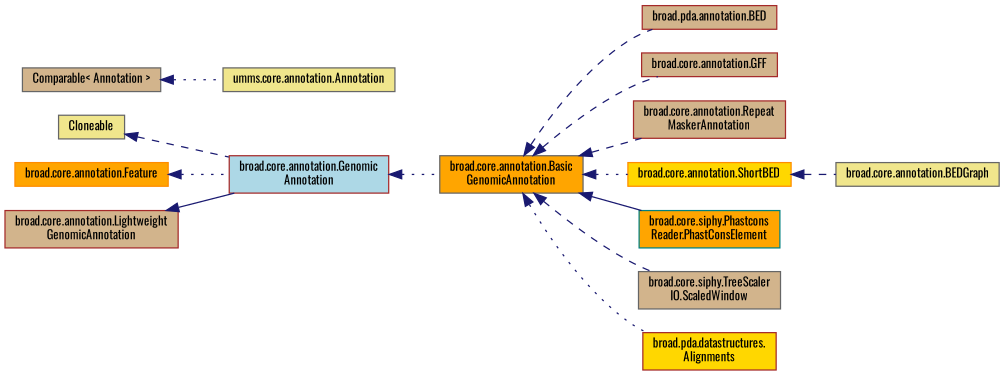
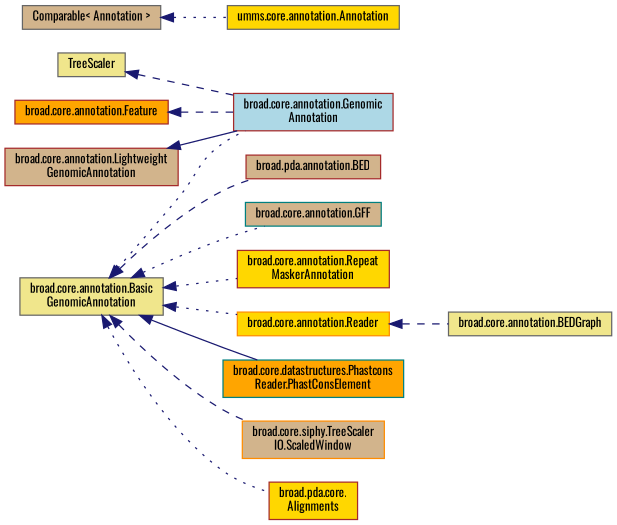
(710, 65) -> (313, 214)
(309, 80) -> (313, 17)
(597, 106) -> (203, 247)
(710, 120) -> (313, 269)
(92, 127) -> (92, 65)
(617, 145) -> (207, 282)
(92, 174) -> (92, 112)
(205, 174) -> (207, 112)
(421, 174) -> (180, 196)
(511, 174) -> (92, 297)
(710, 174) -> (313, 324)
(710, 229) -> (313, 379)
(710, 290) -> (313, 440)
(710, 351) -> (313, 501)
